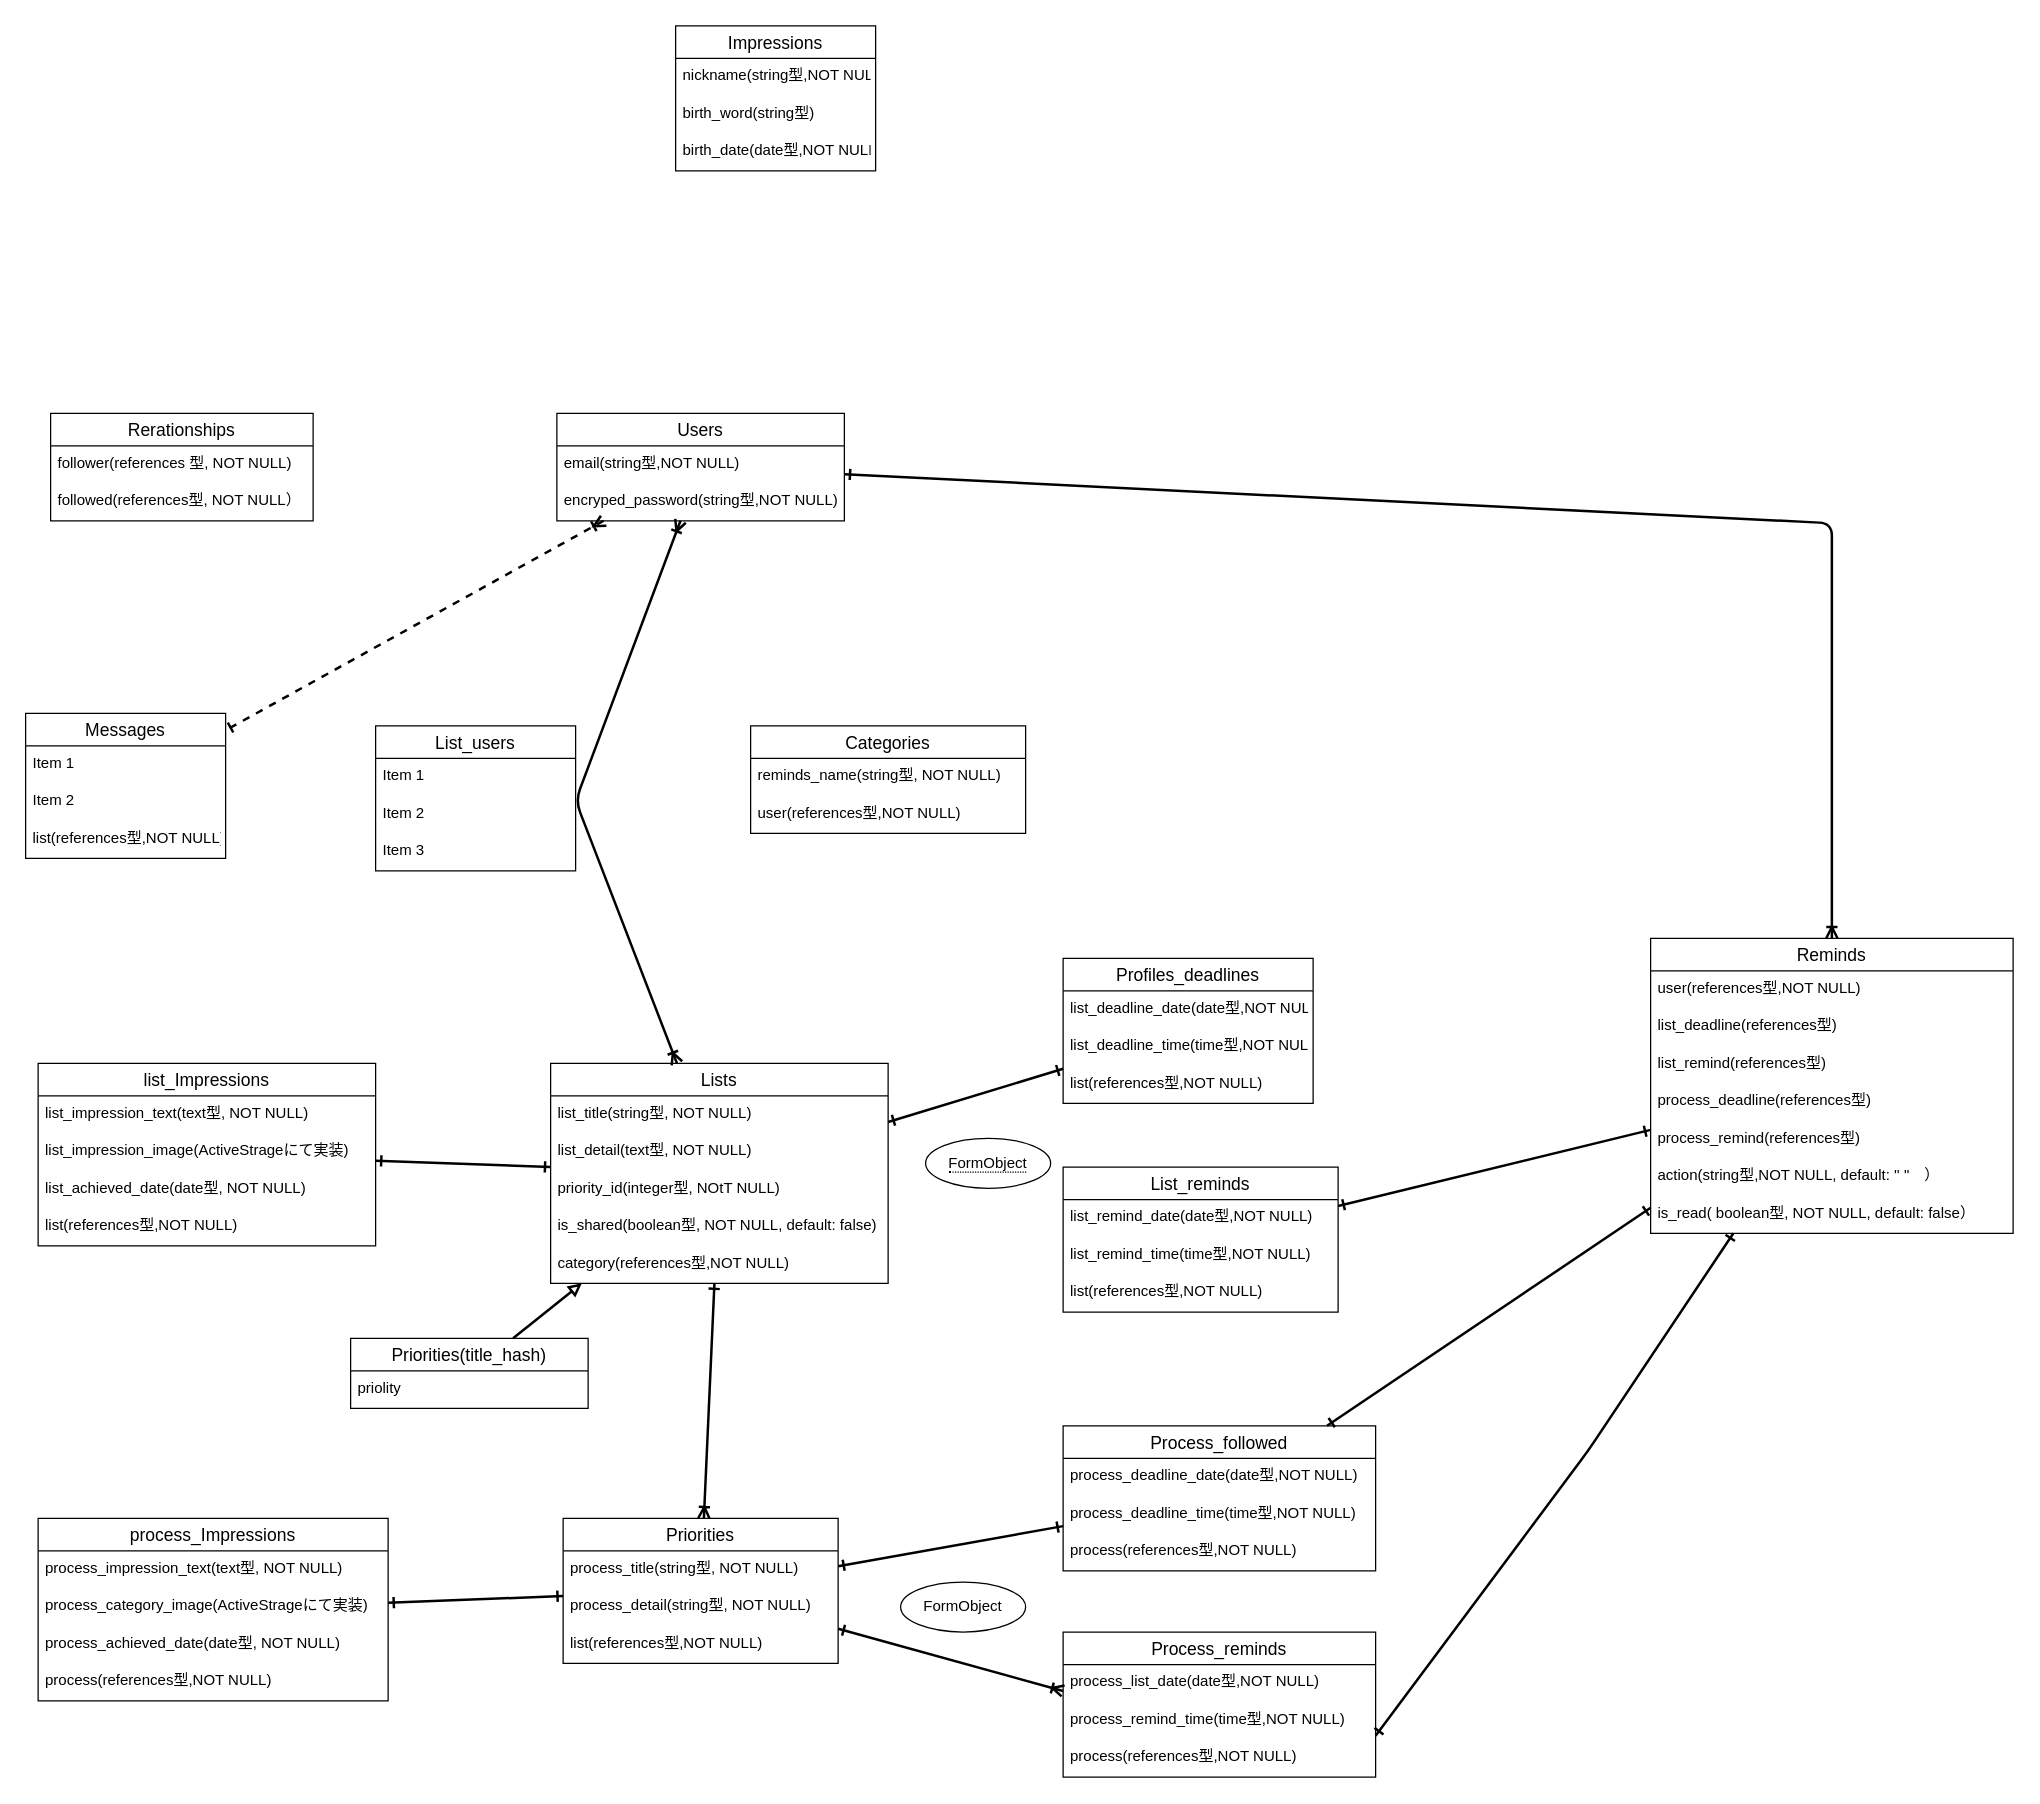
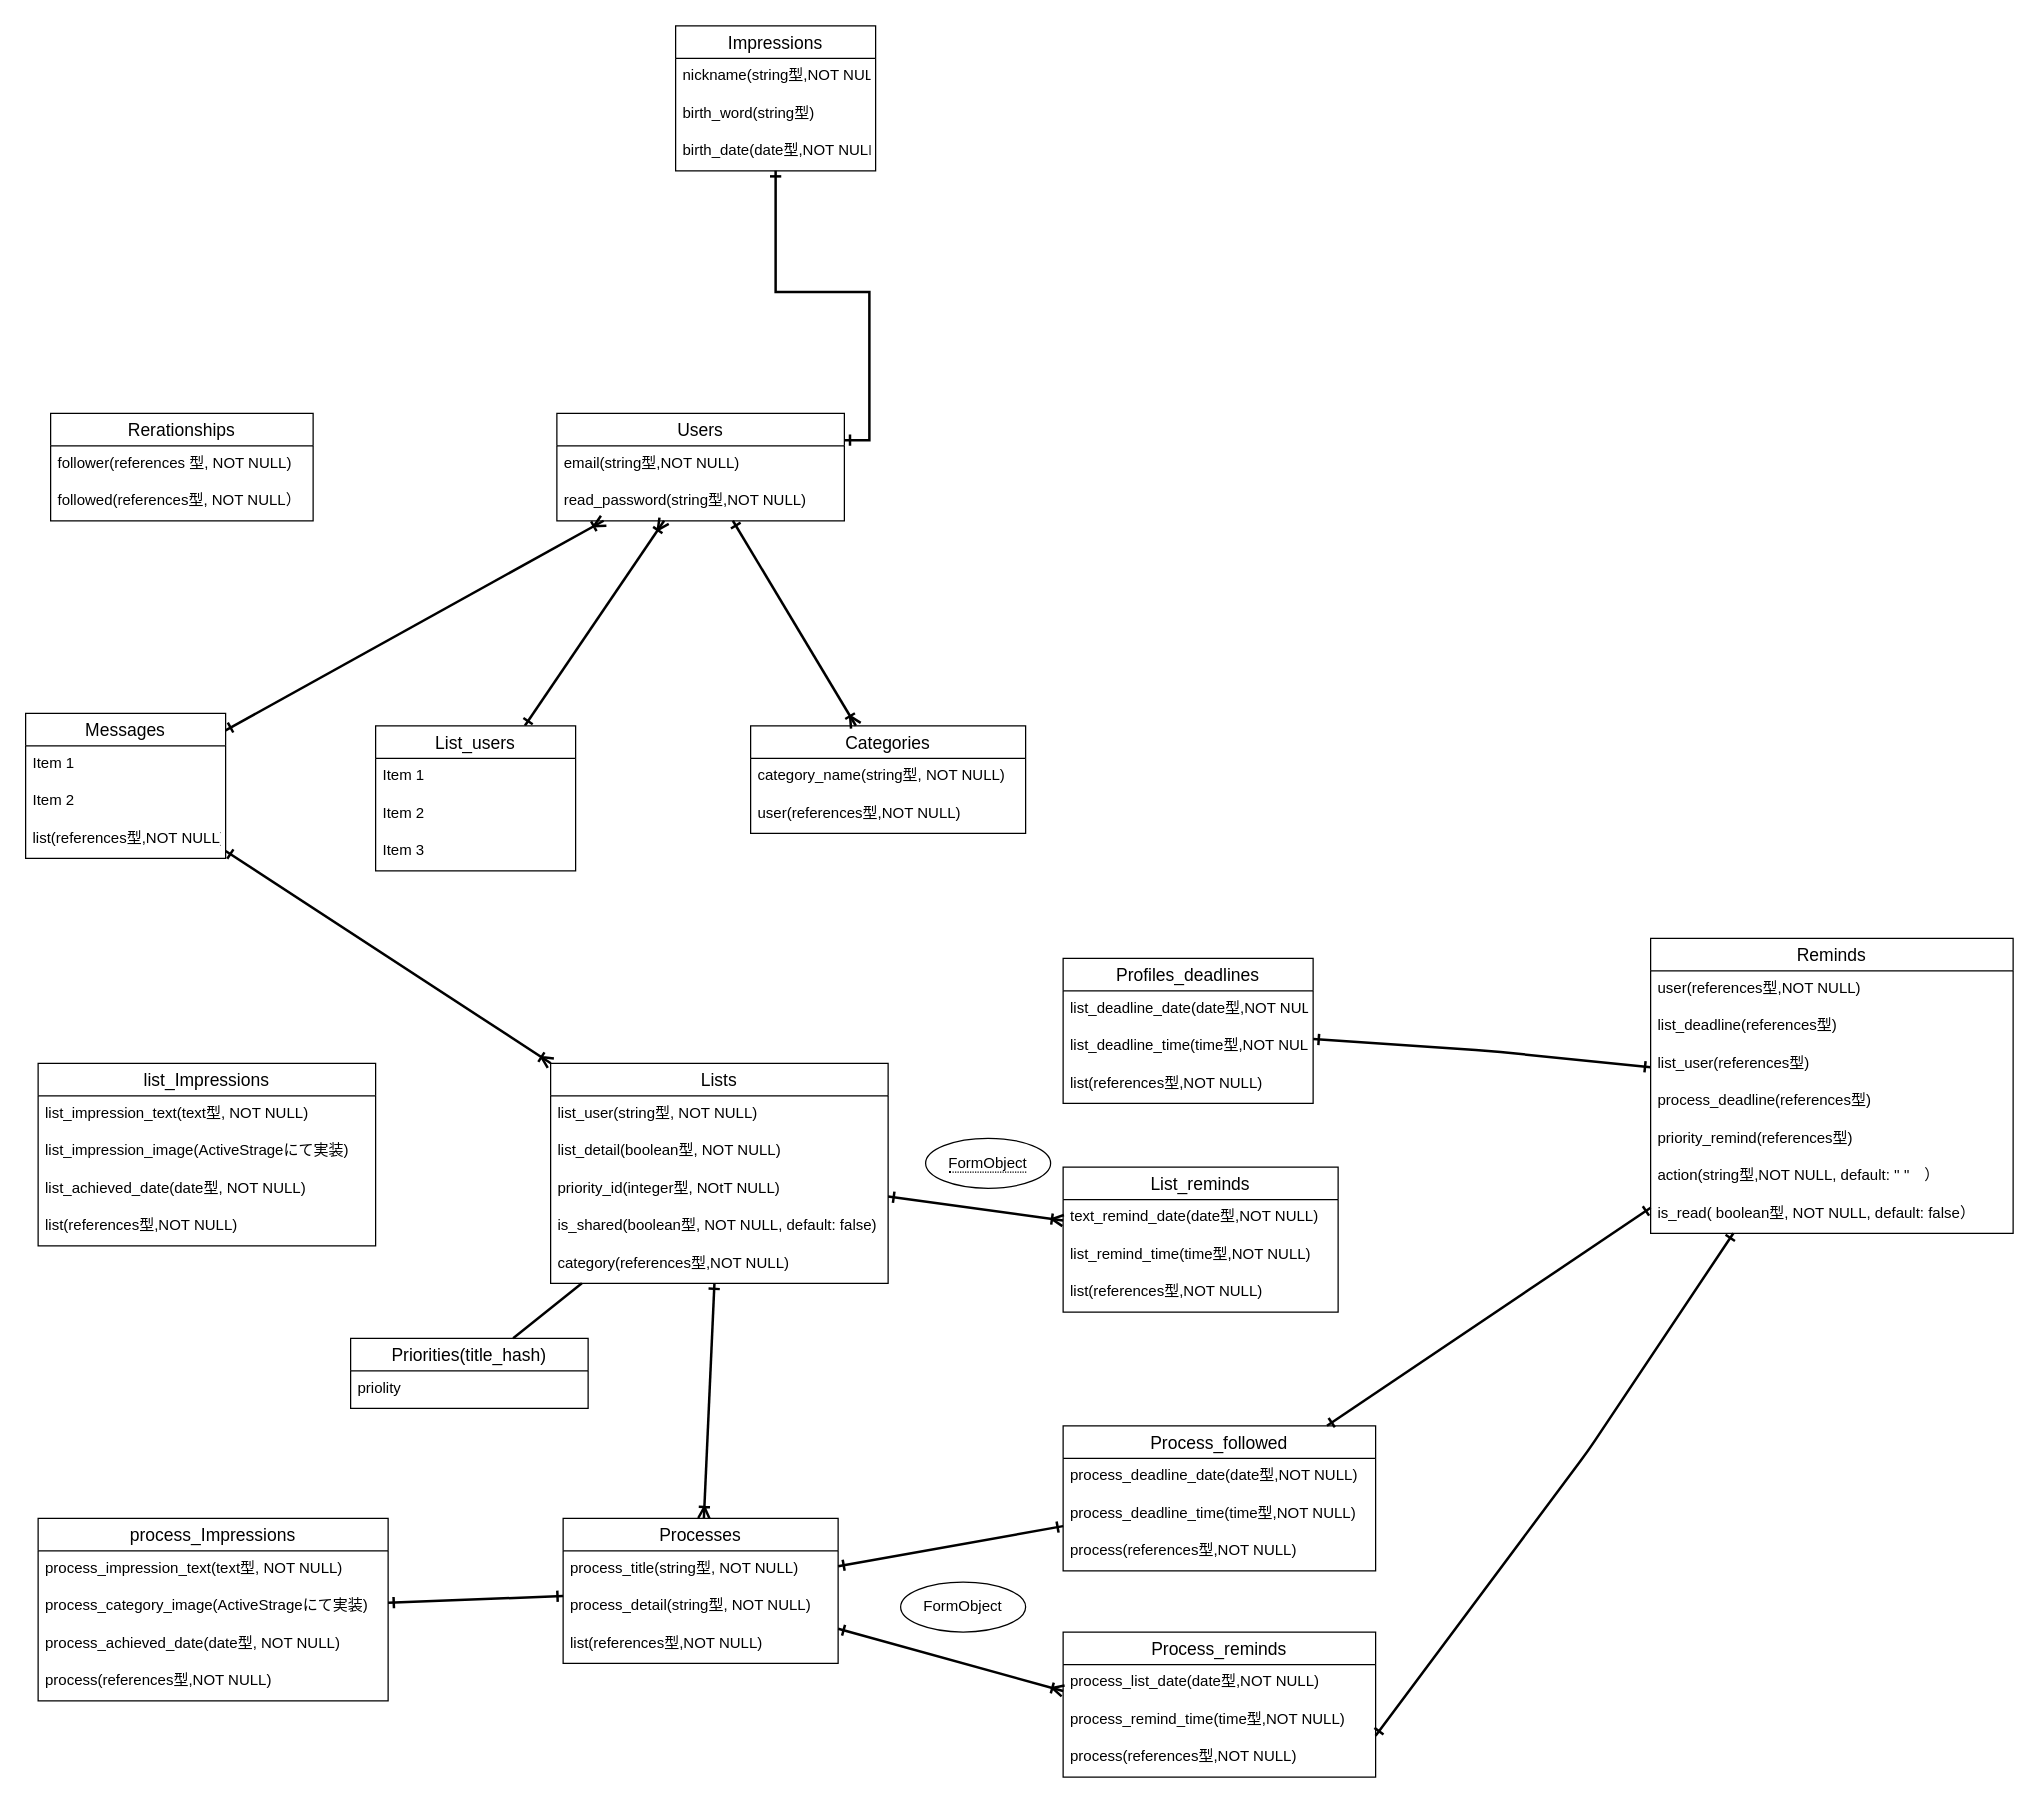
none -> (849, 292)
(708, 500) -> (691, 500)
(1542, 509) -> none
none -> (594, 624)
none -> (795, 624)
(410, 628) -> (410, 628)
(881, 775) -> (887, 775)
(579, 791) -> none
none -> (389, 958)
none -> (1479, 1050)
(1756, 1063) -> (1749, 1063)
(976, 1095) -> none
(667, 1113) -> (667, 1113)
(1772, 1138) -> (1773, 1138)
(665, 1150) -> (675, 1150)
(462, 1164) -> none
(1494, 1168) -> none
none -> (976, 1208)
(1198, 1216) -> (1202, 1216)
(570, 1292) -> (574, 1289)
(700, 1535) -> (700, 1535)
